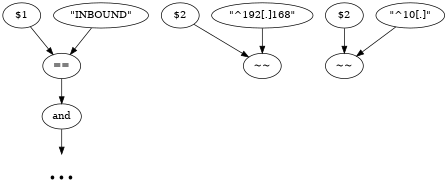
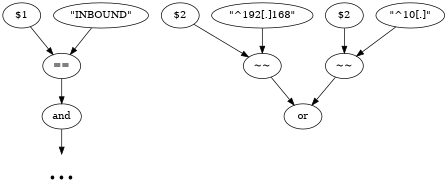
none -> (303, 116)
